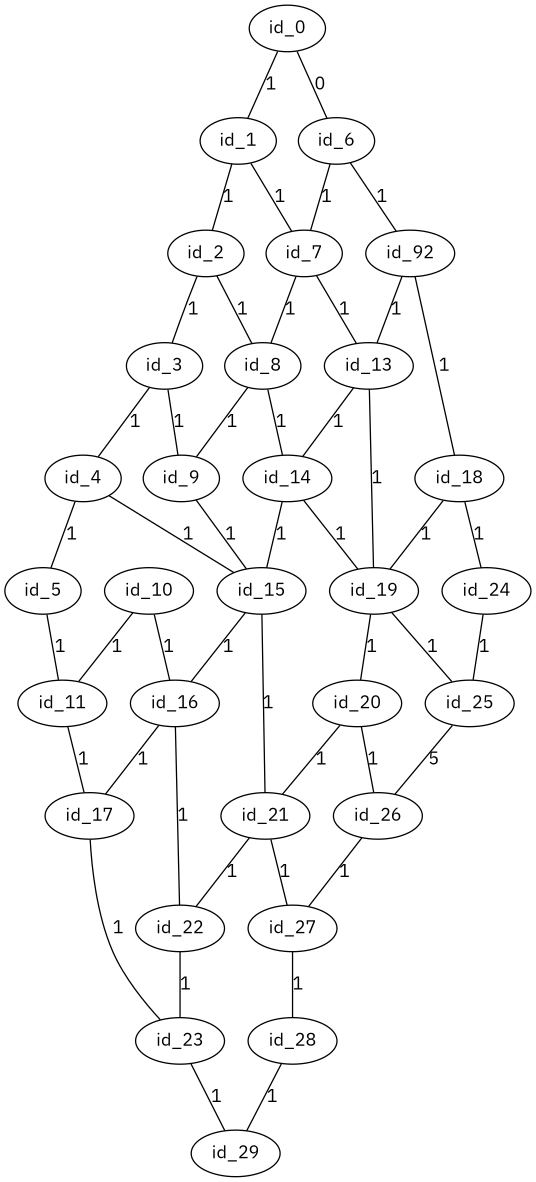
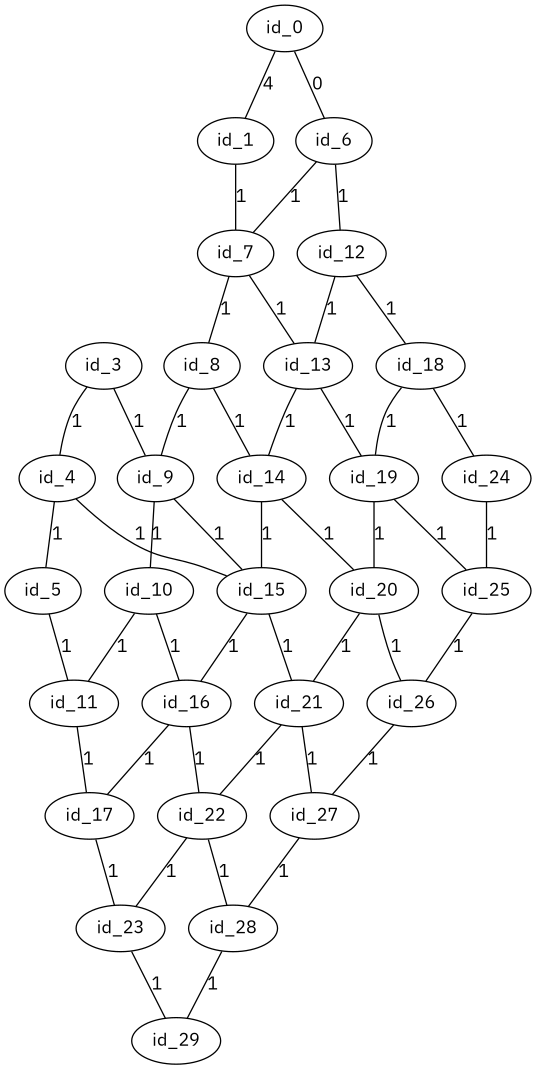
(271, 85) -> (269, 85)
(206, 253) -> none
(410, 253) -> (342, 253)
none -> (152, 535)
(331, 535) -> (318, 535)
(434, 760) -> (459, 647)
none -> (218, 872)
